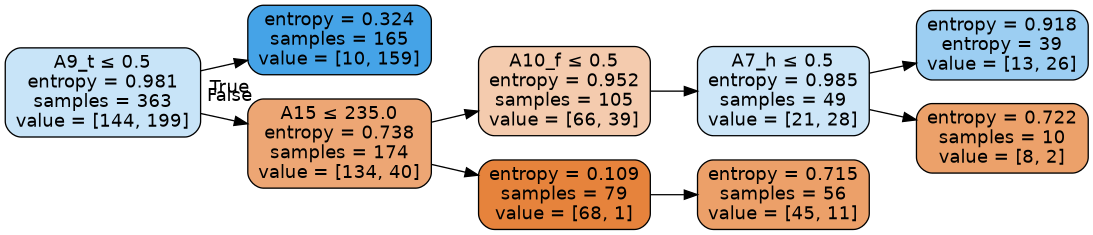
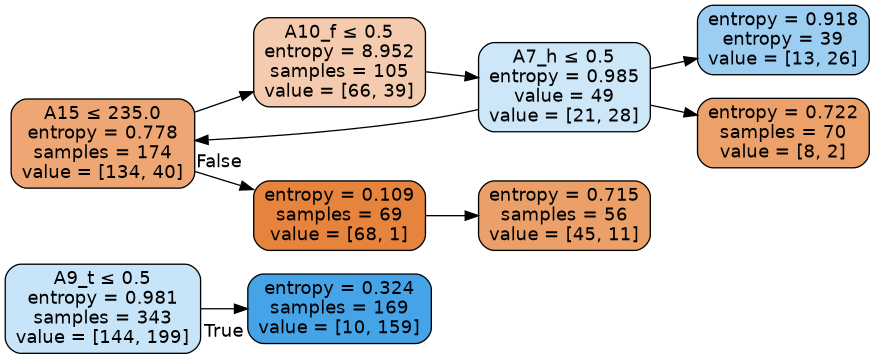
(340, 39) -> (340, 308)
(564, 81) -> (340, 52)
(783, 100) -> (564, 96)
(103, 102) -> (103, 318)
(218, 117) -> (344, 130)
(340, 133) -> (103, 133)
(1002, 138) -> (783, 132)
(564, 194) -> (340, 215)
